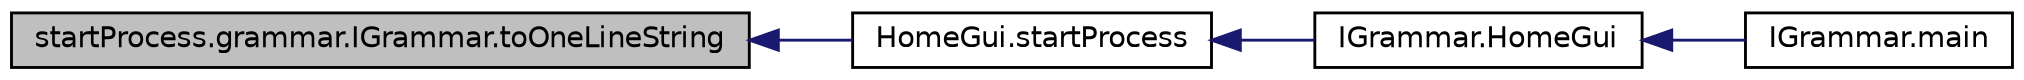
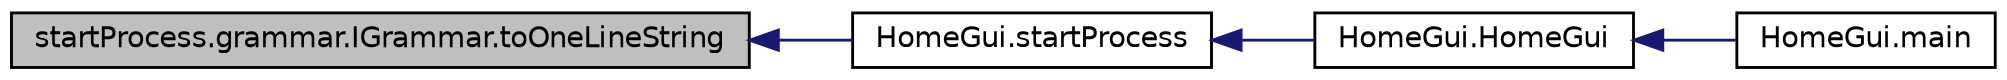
(1478, 40) -> (1474, 40)
(1879, 40) -> (1866, 40)
